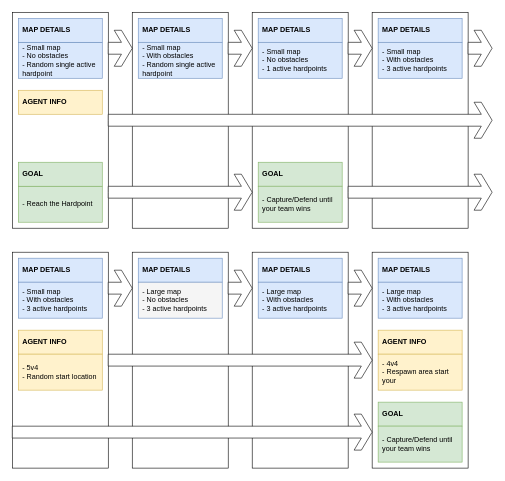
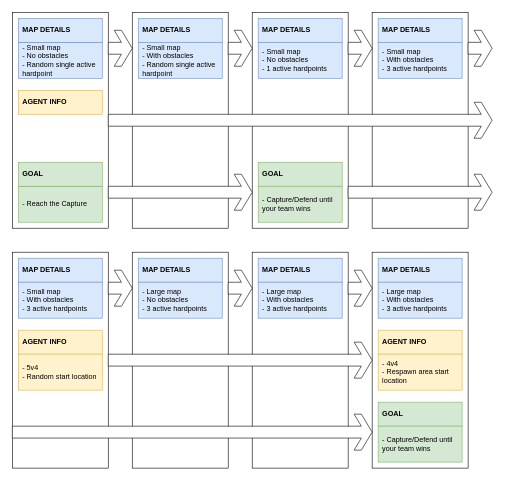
(61, 204) -> (58, 204)
(180, 300) -> (180, 300)
(422, 372) -> (422, 372)
